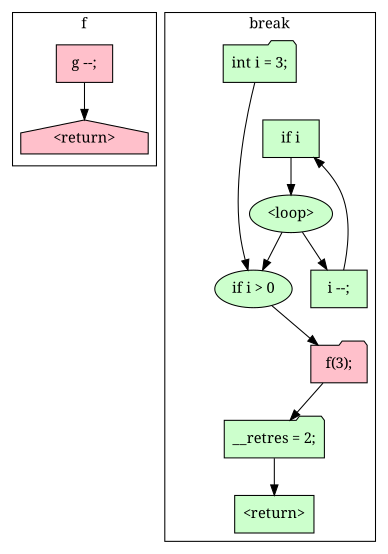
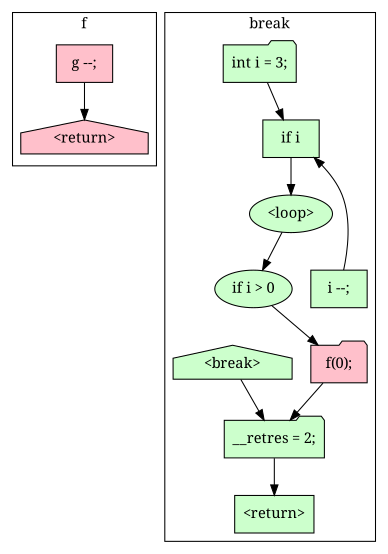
(240, 171) -> (273, 96)
(312, 247) -> none
none -> (233, 364)
(339, 364) -> (339, 364)
